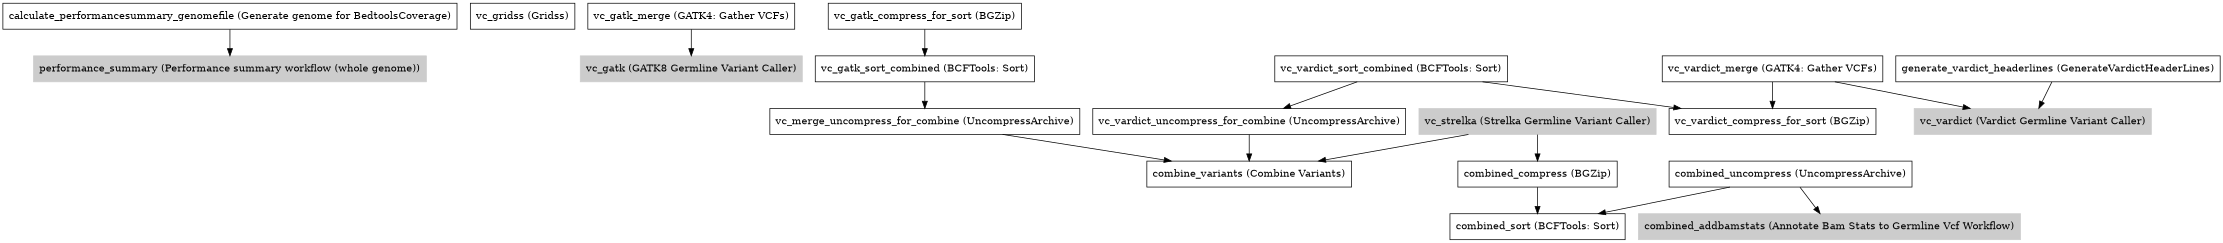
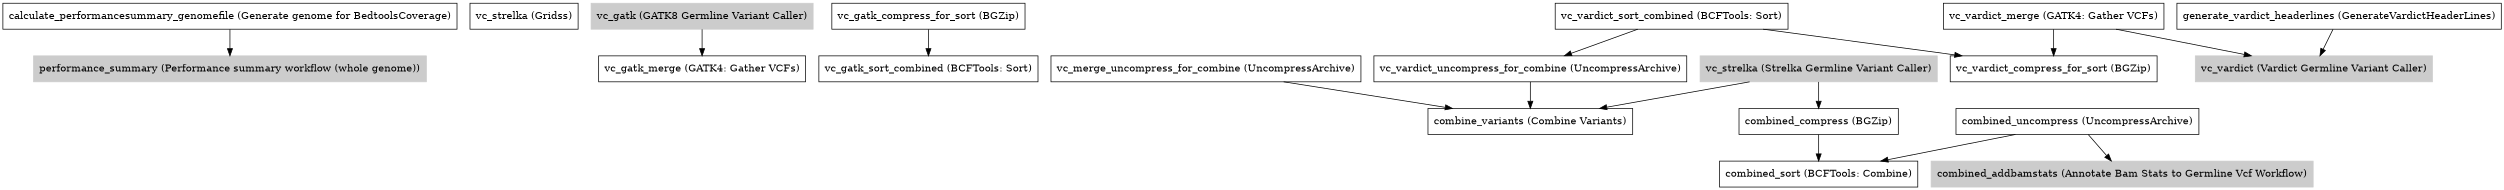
(523, 16) -> (524, 16)
(691, 39) -> (702, 39)
(925, 92) -> none
(1538, 227) -> (1819, 174)
